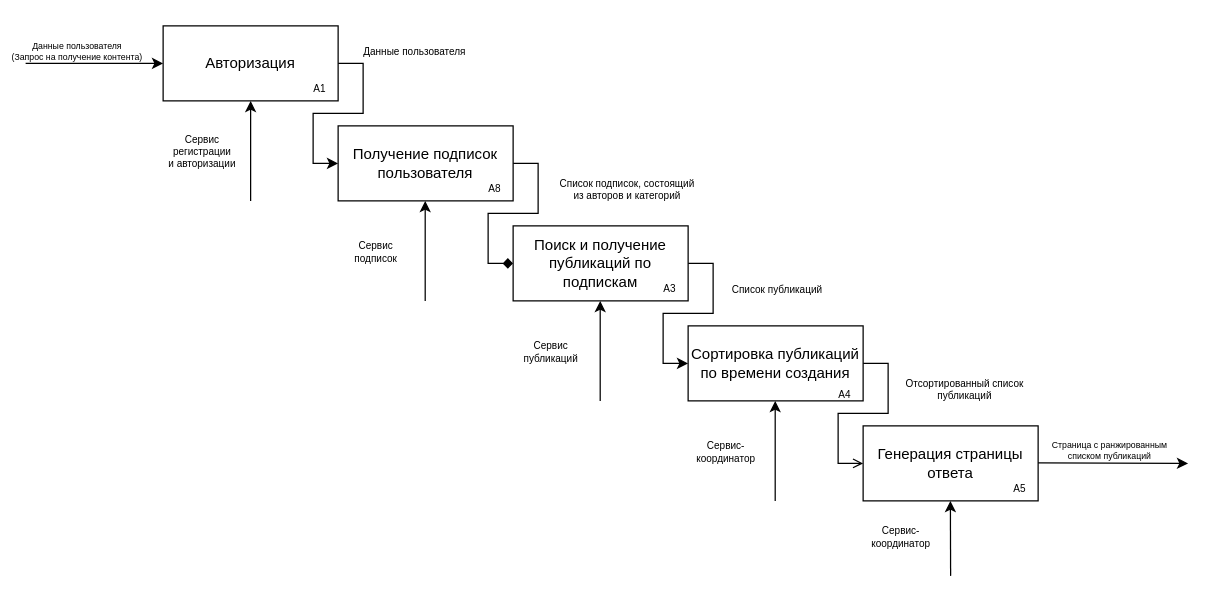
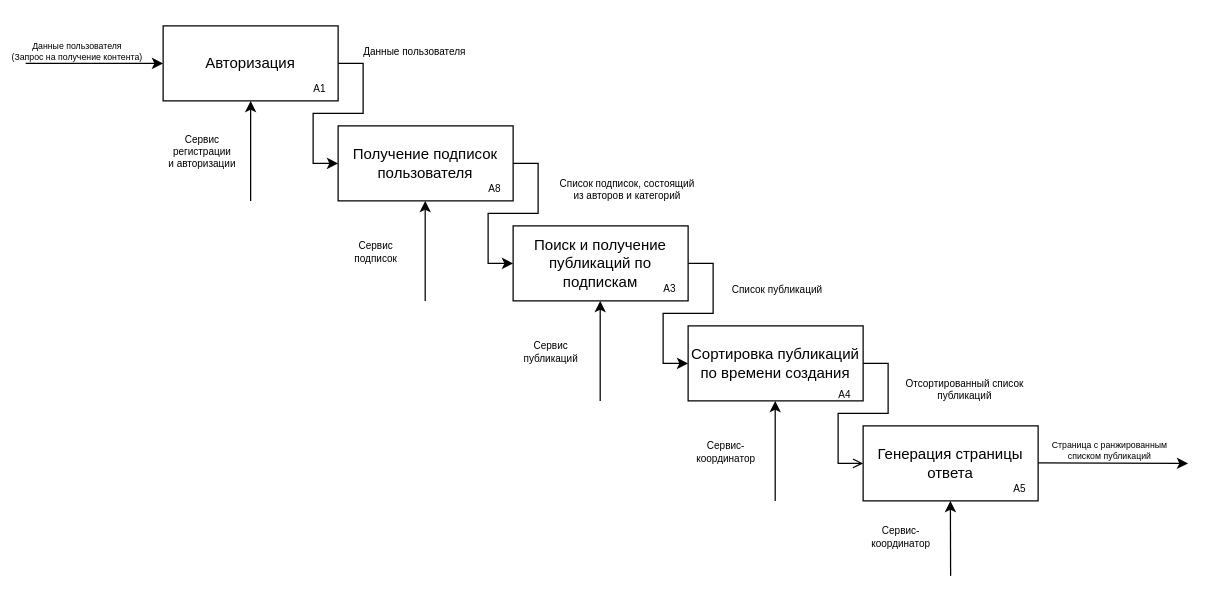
(502, 263) -> (503, 263)
